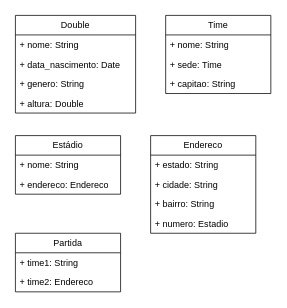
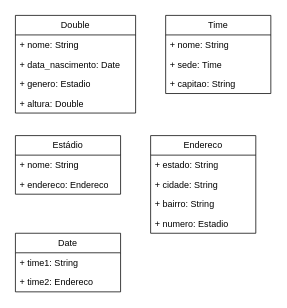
(56, 85) -> (58, 85)
(68, 243) -> (68, 243)
